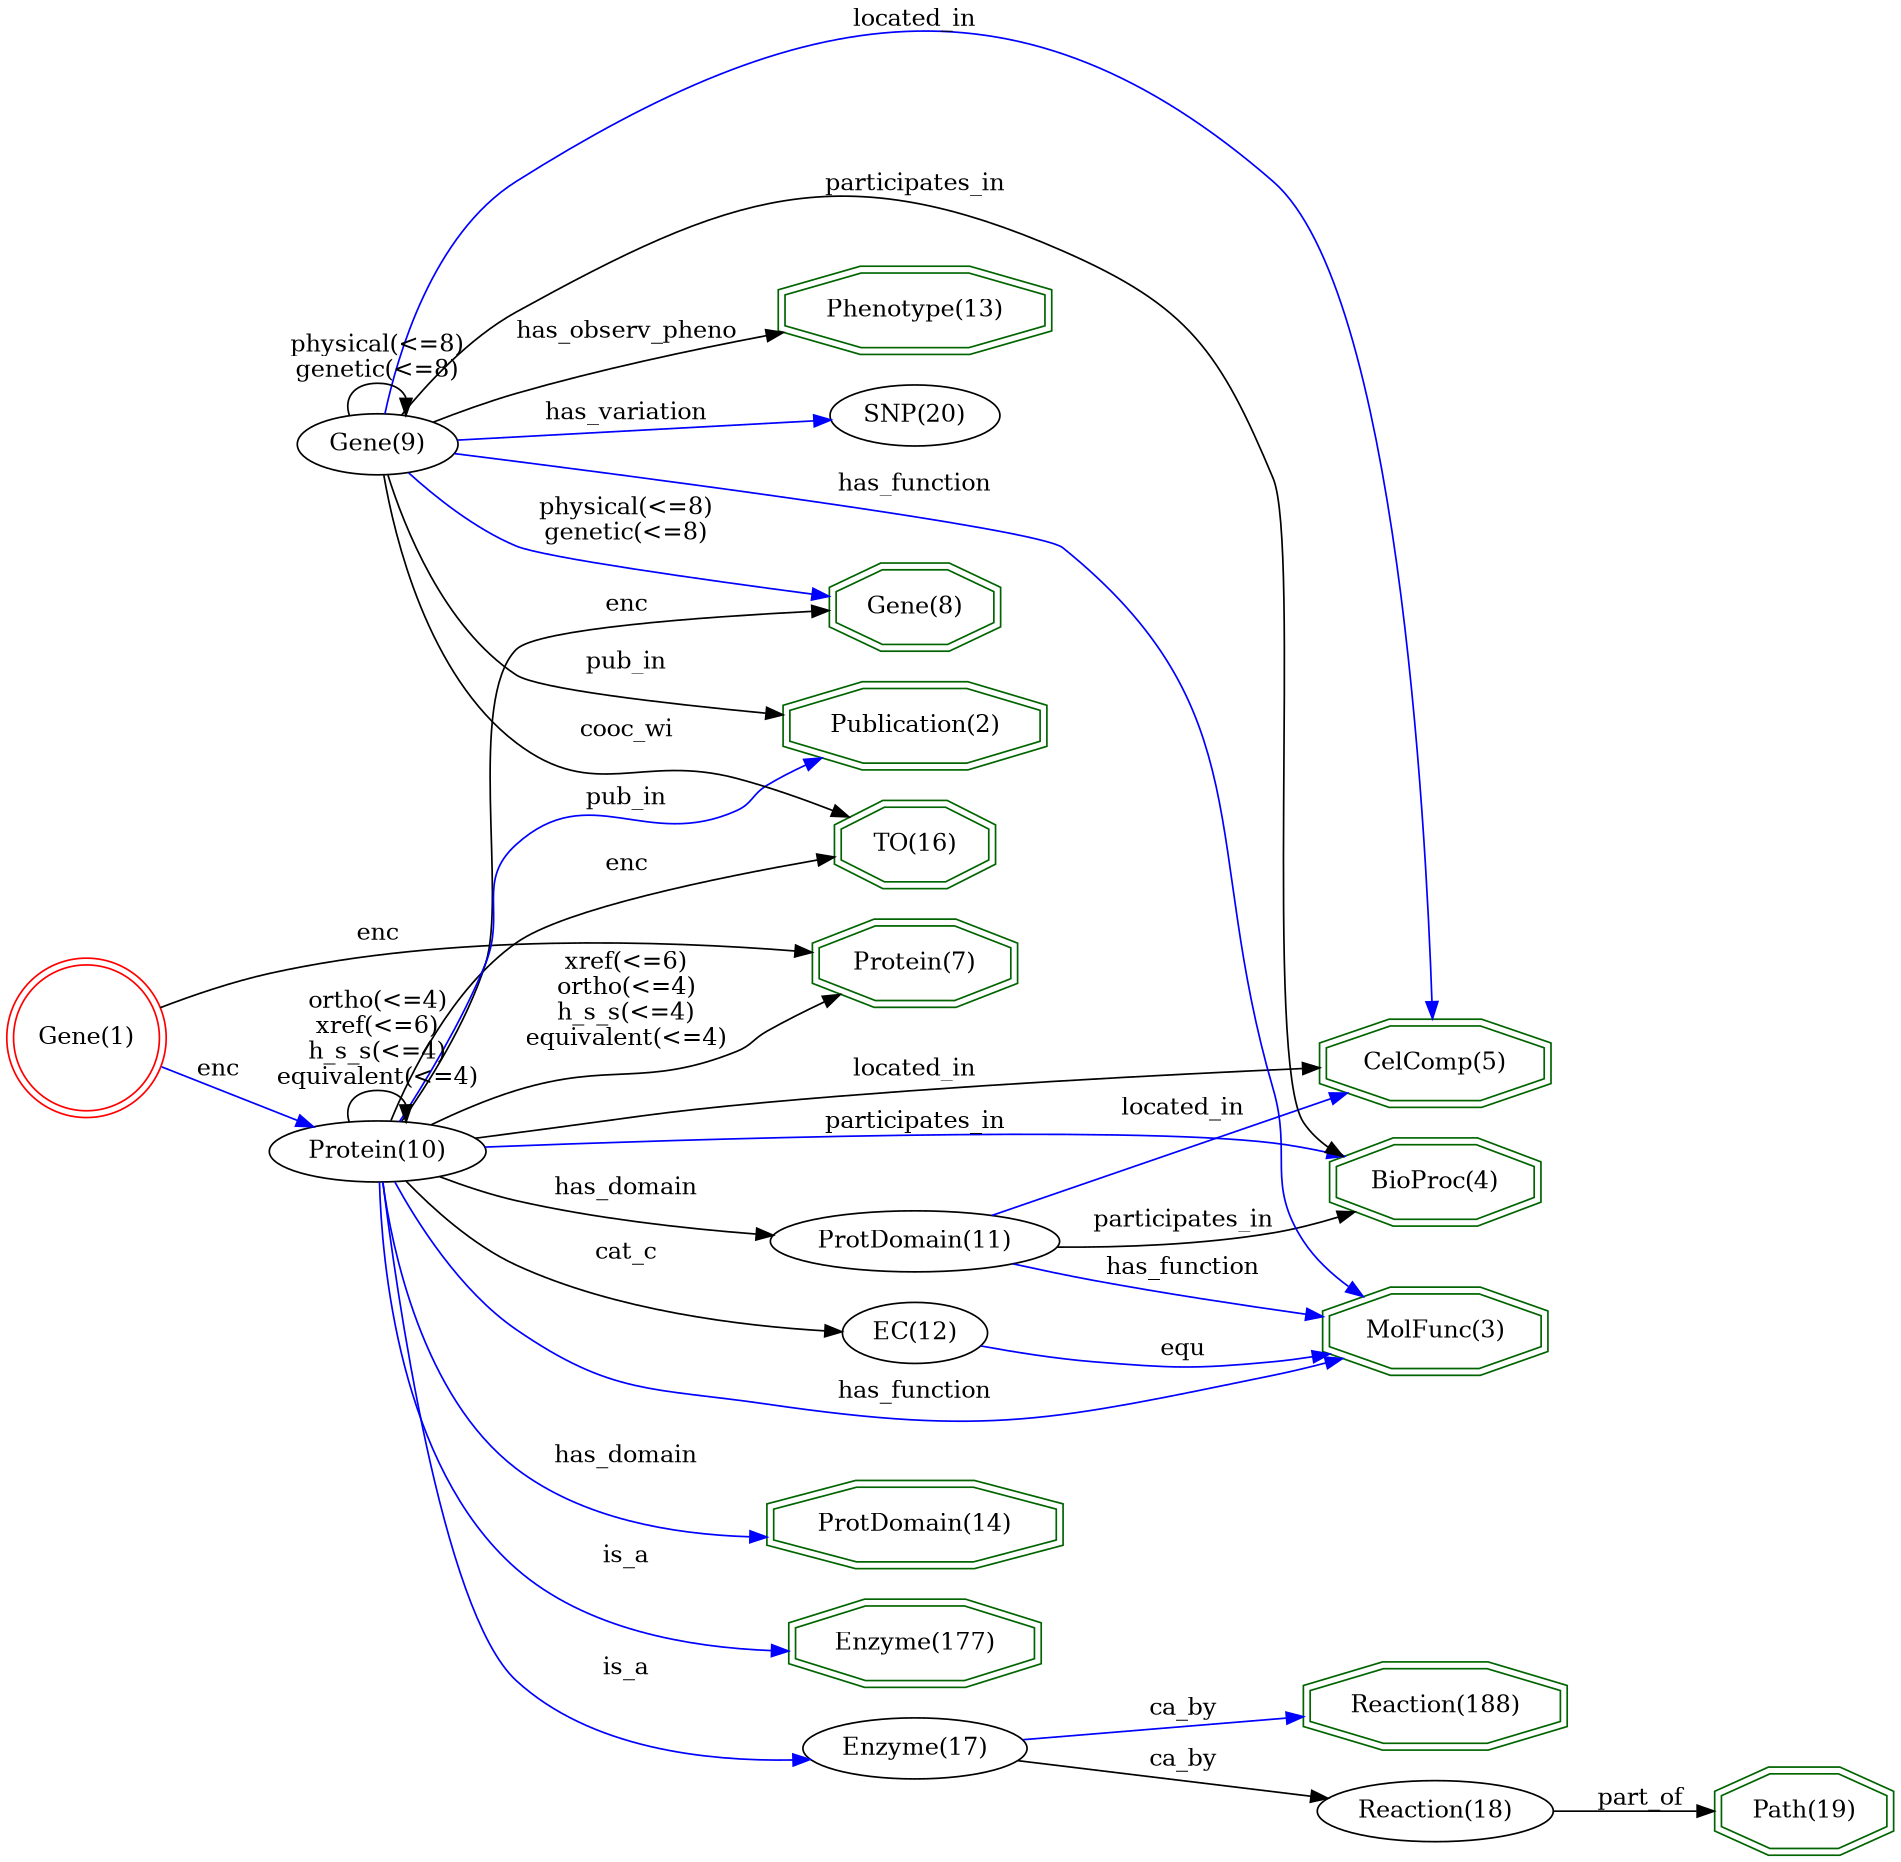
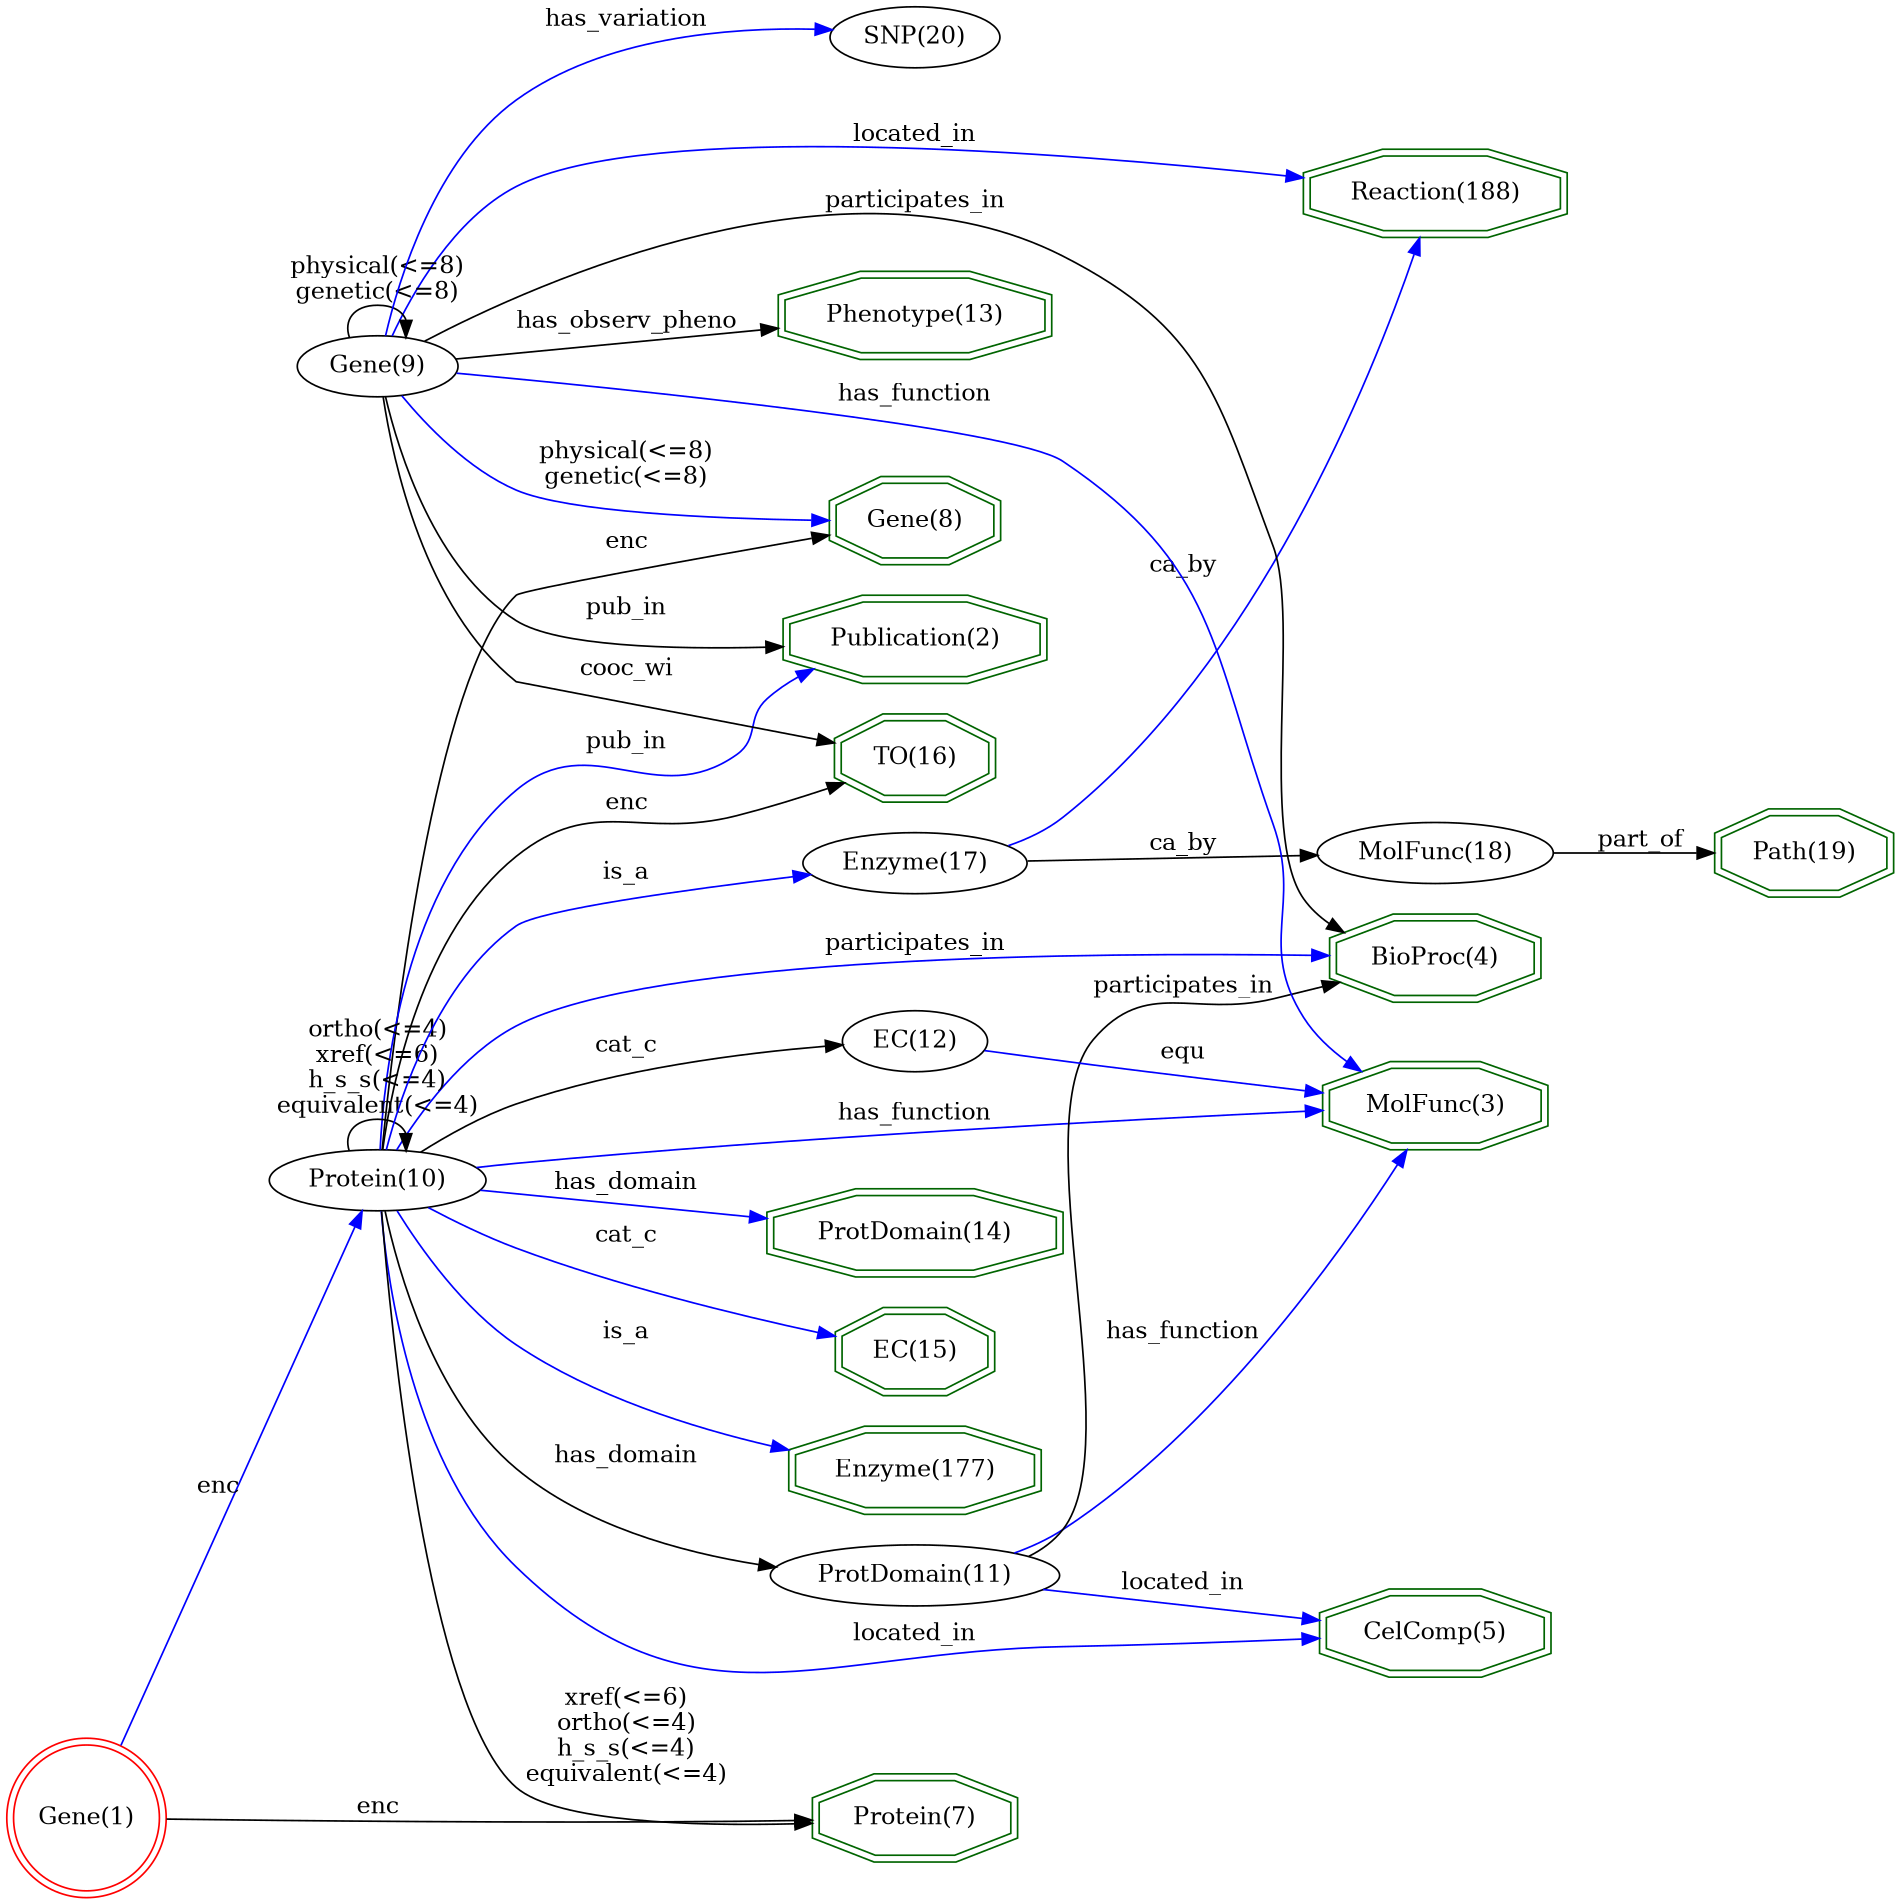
(1170, 106) -> (801, 147)
(888, 1093) -> (701, 1668)
none -> (915, 1352)
(1435, 1811) -> (1435, 853)
